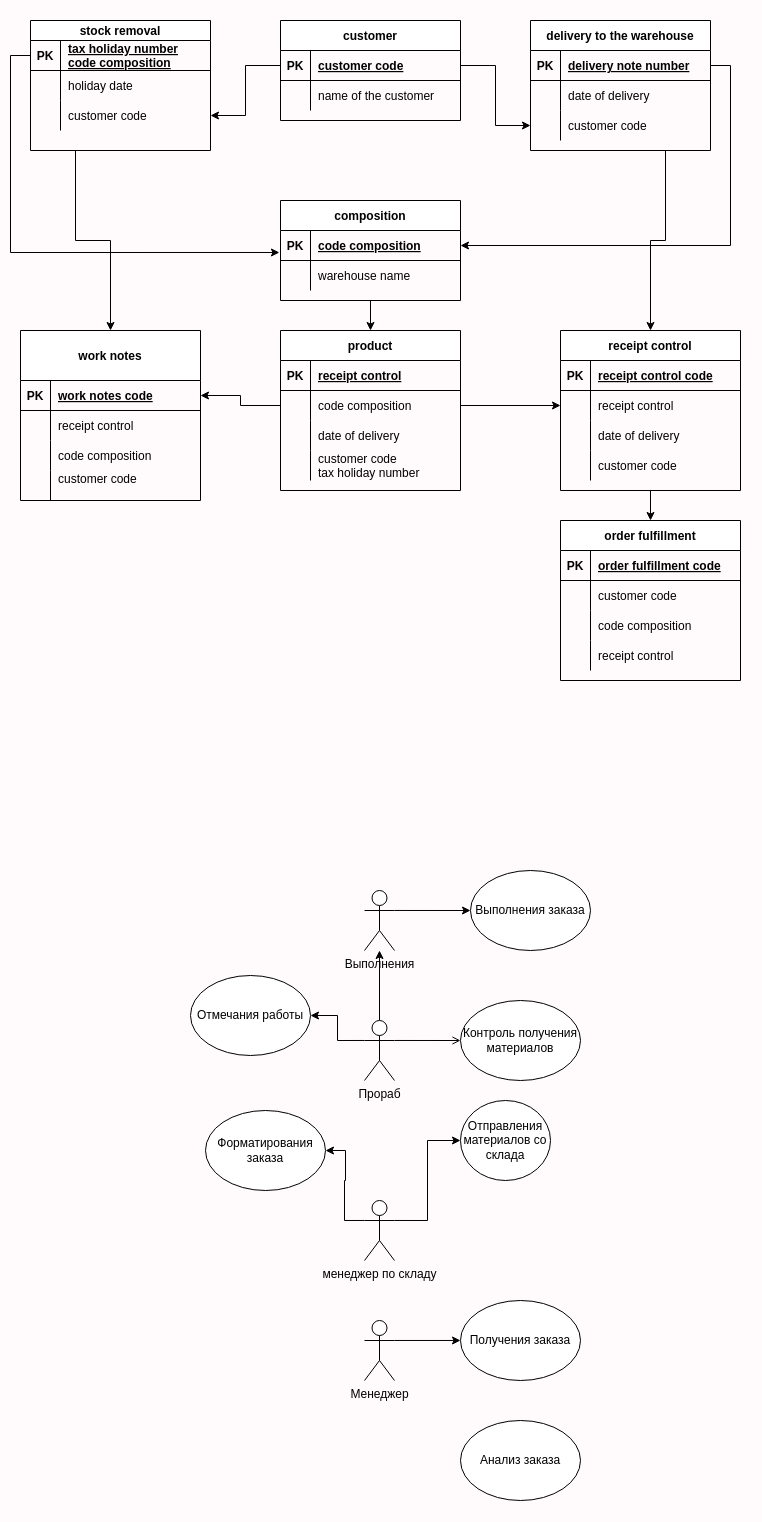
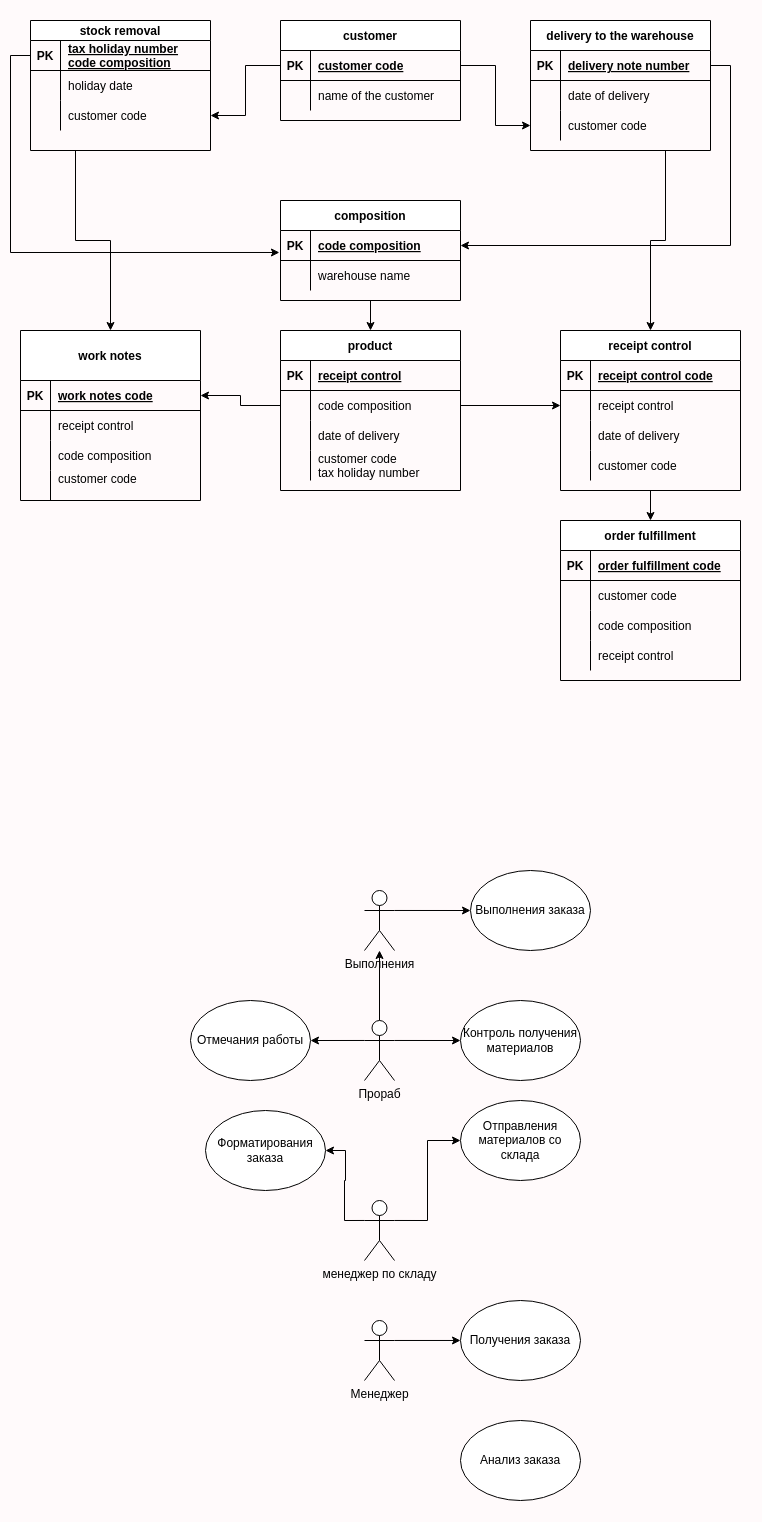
(251, 1016) -> (251, 1041)
(454, 1040) -> (452, 1040)
(506, 1141) -> (521, 1141)
